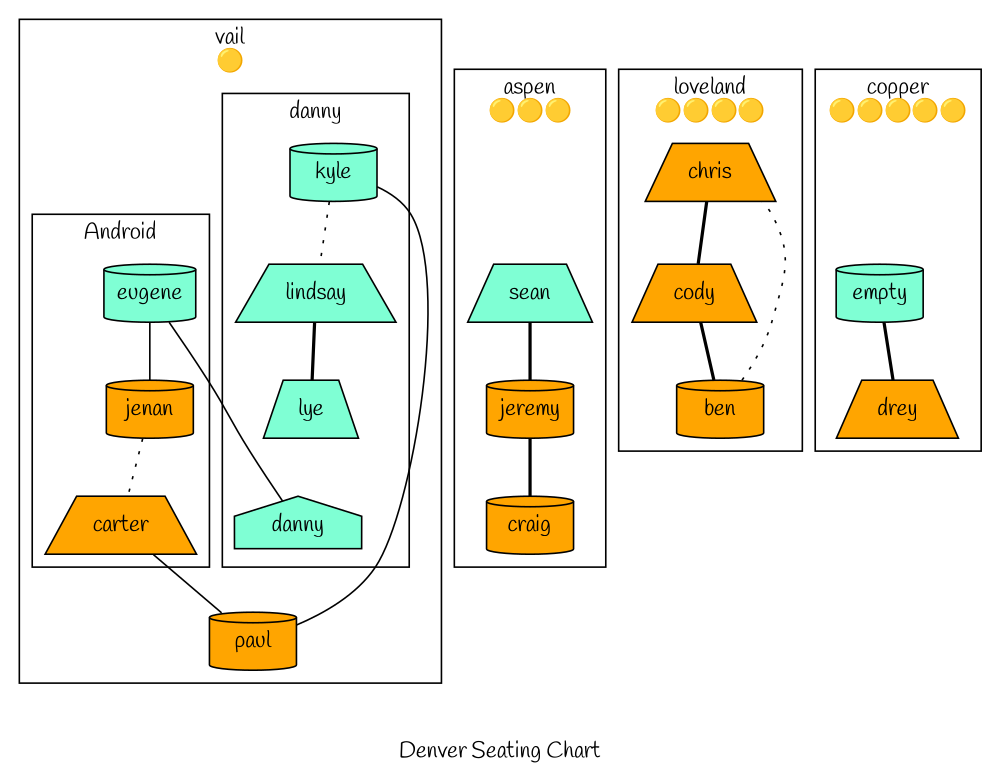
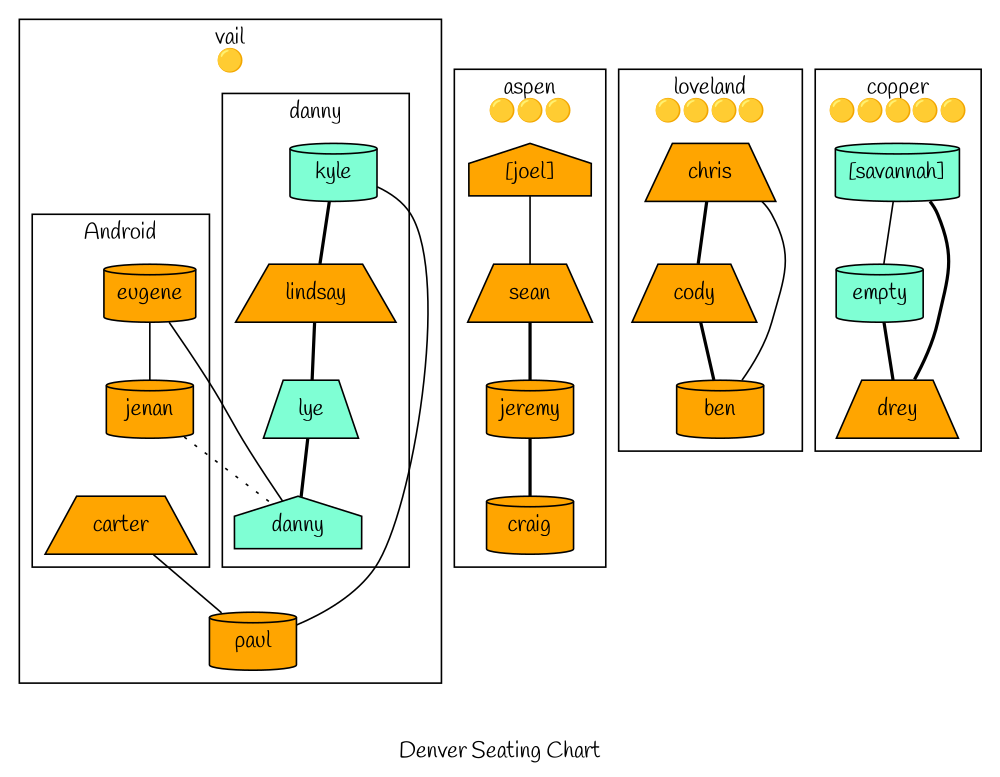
none -> (530, 172)
none -> (897, 172)
(325, 233) -> (325, 233)
(780, 292) -> (780, 292)
(150, 293) -> (150, 293)
(316, 293) -> (316, 293)
(530, 293) -> (530, 293)
(135, 467) -> (233, 474)
none -> (304, 468)
